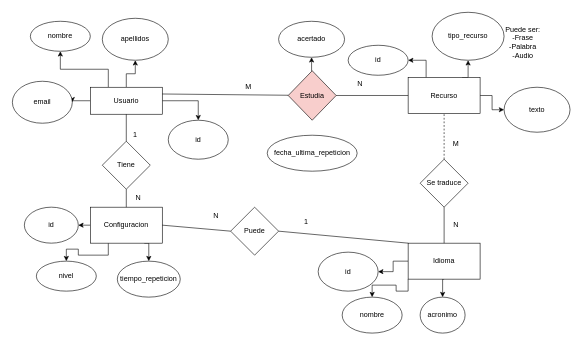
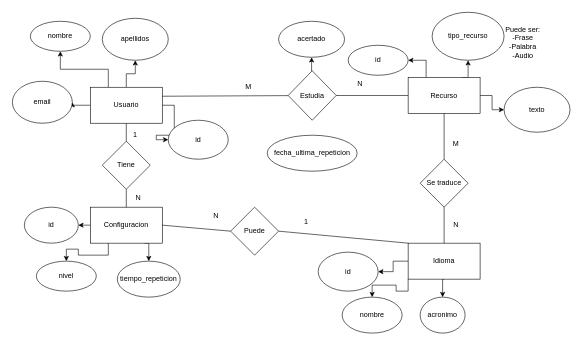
(312, 96) -> (312, 96)
(126, 101) -> (126, 105)
(444, 136) -> (444, 136)
